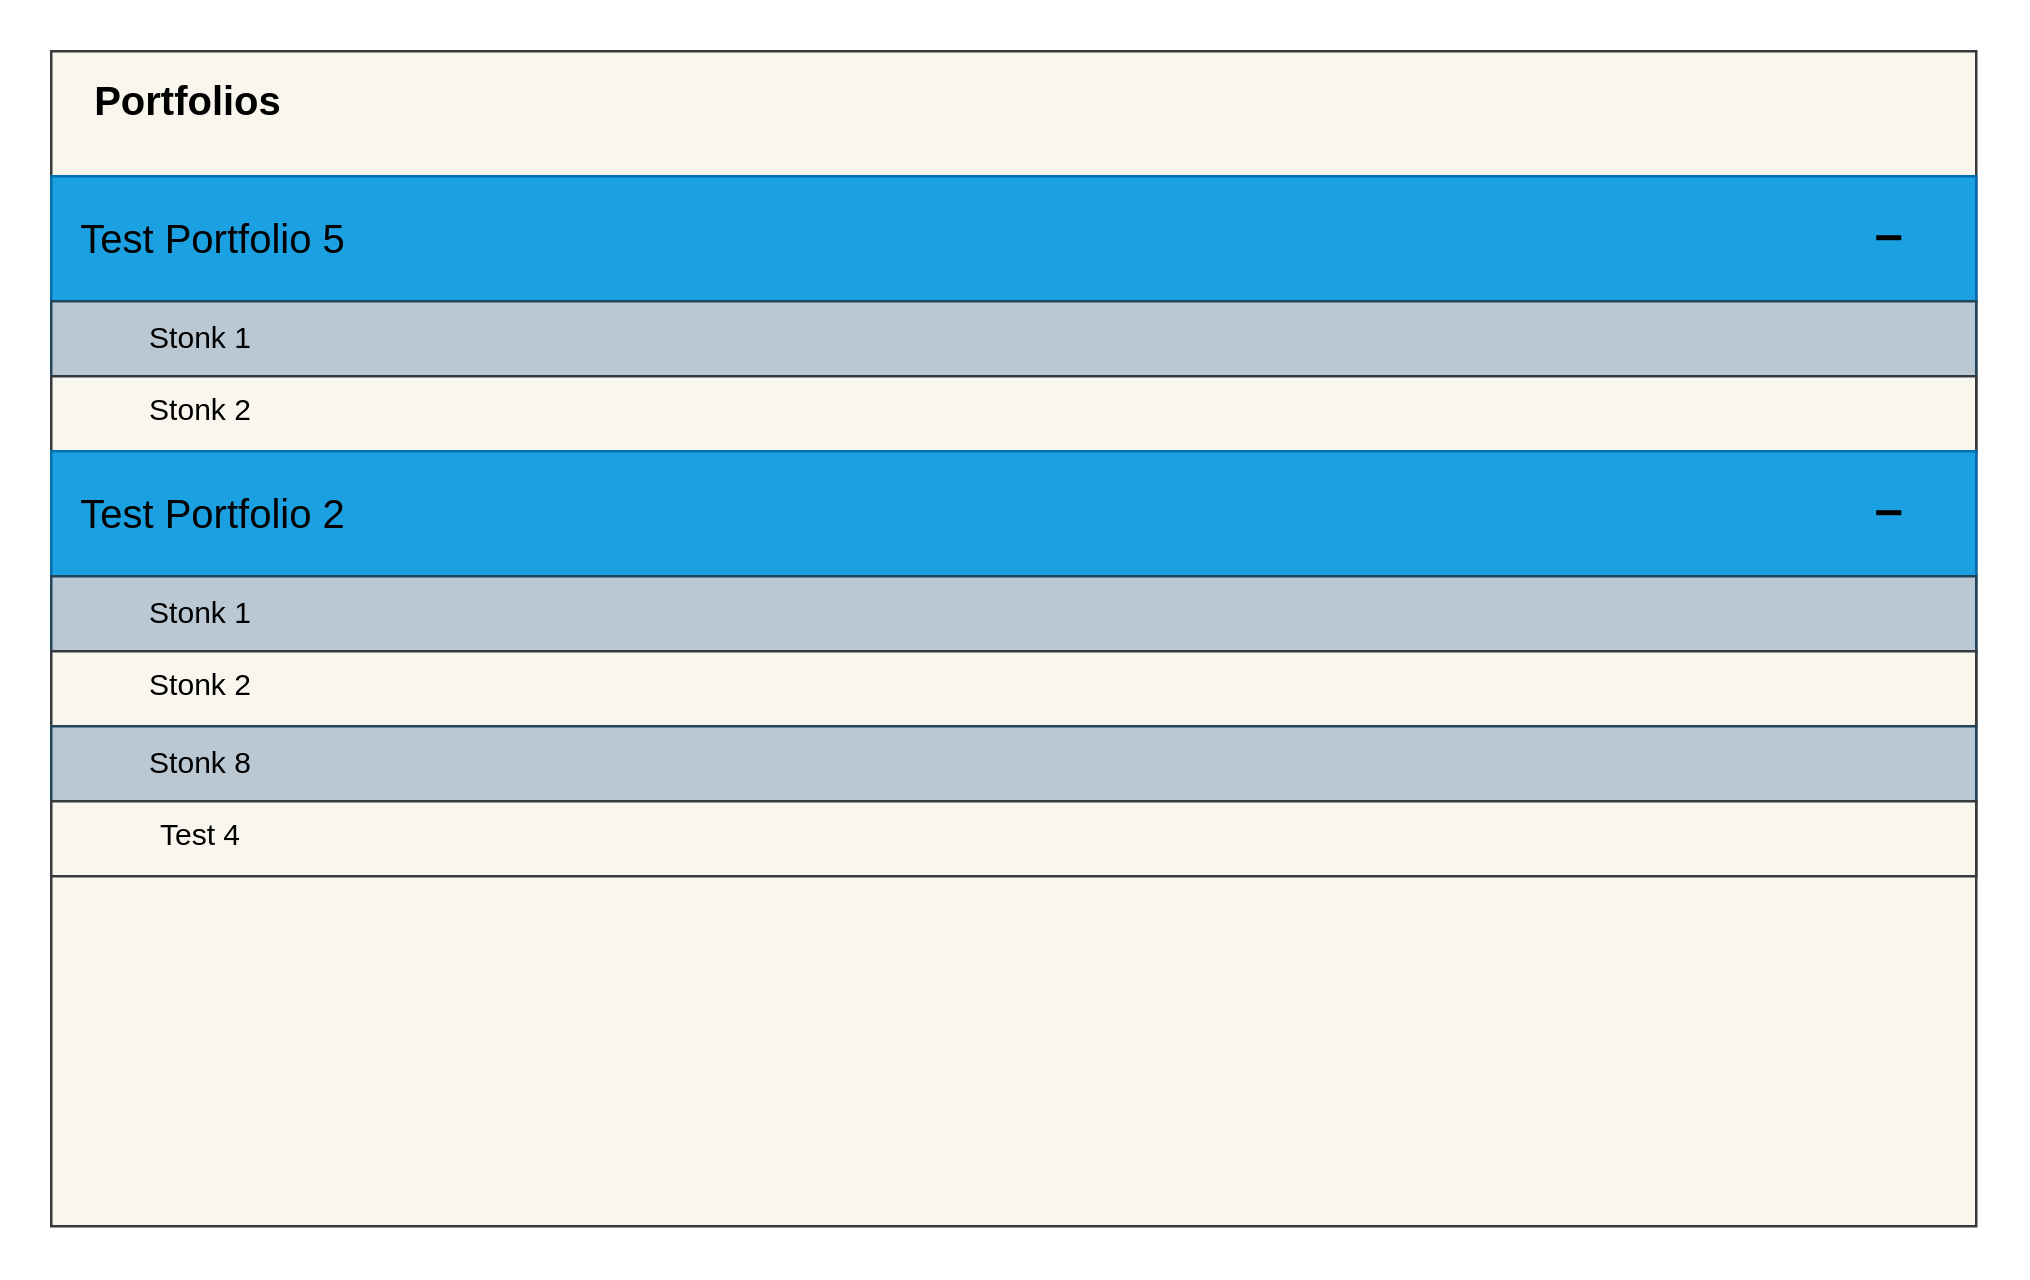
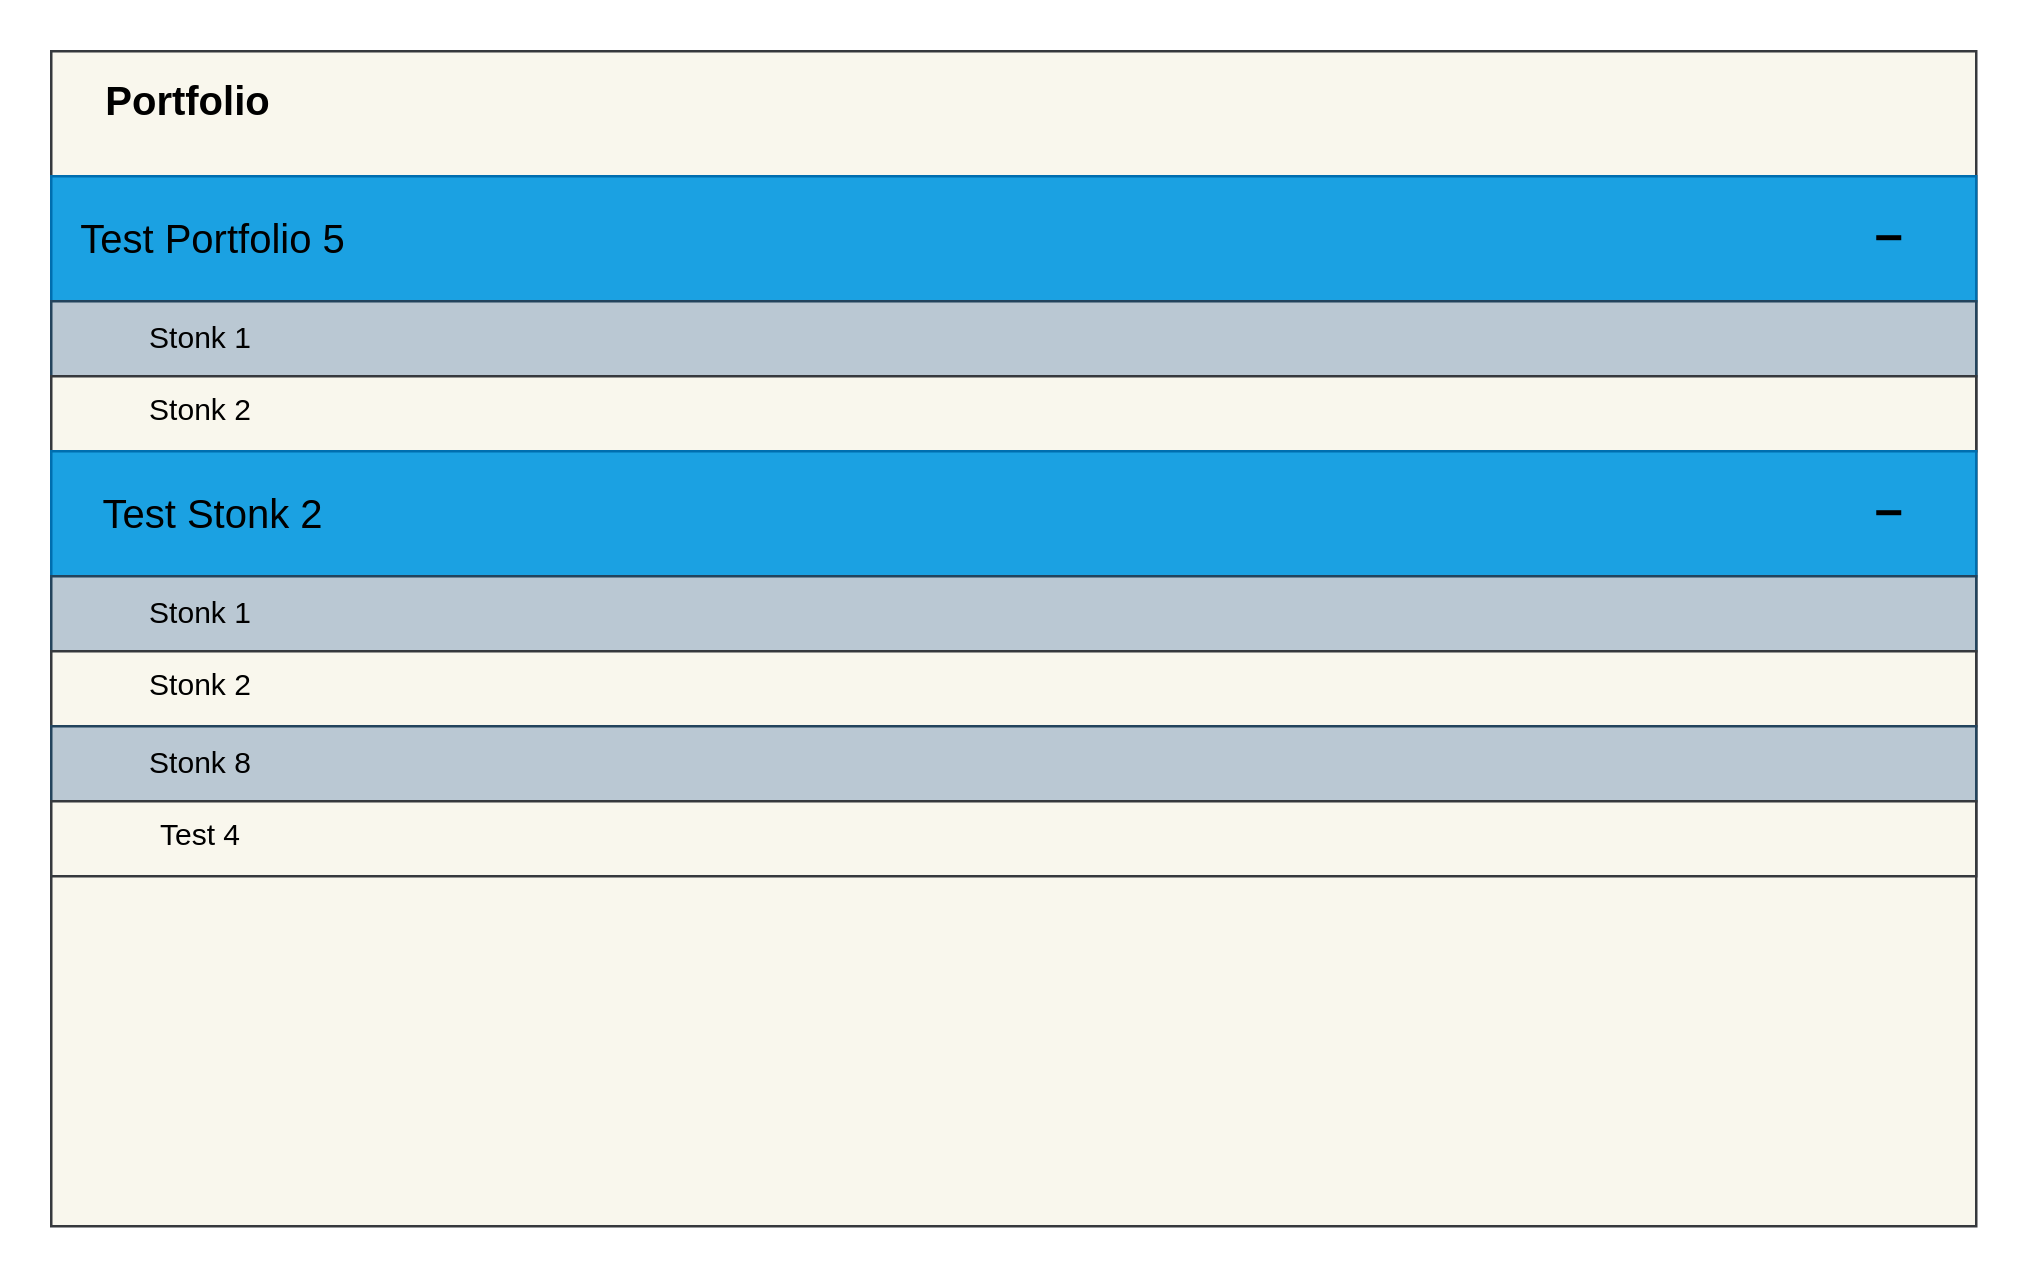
(189, 101) -> (189, 101)
(214, 514) -> (214, 514)
